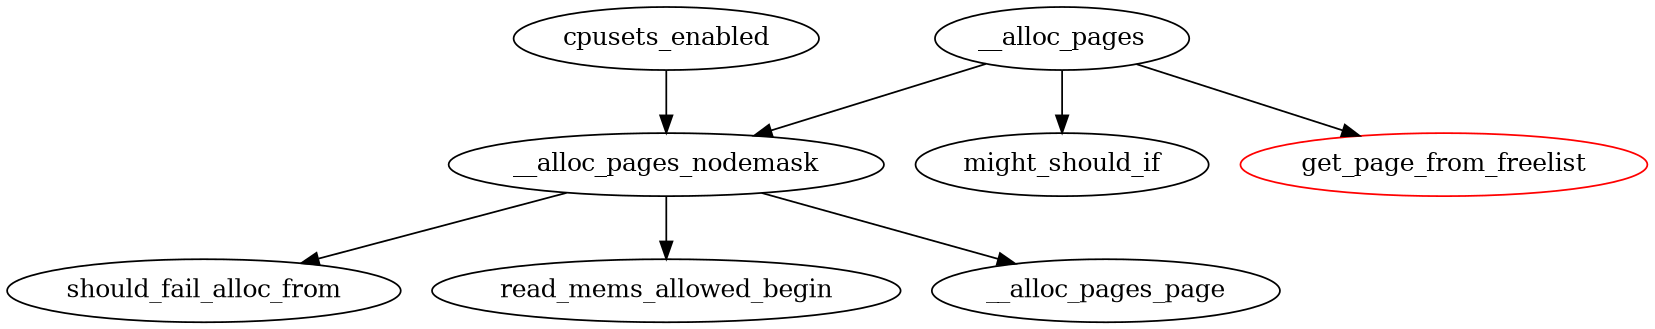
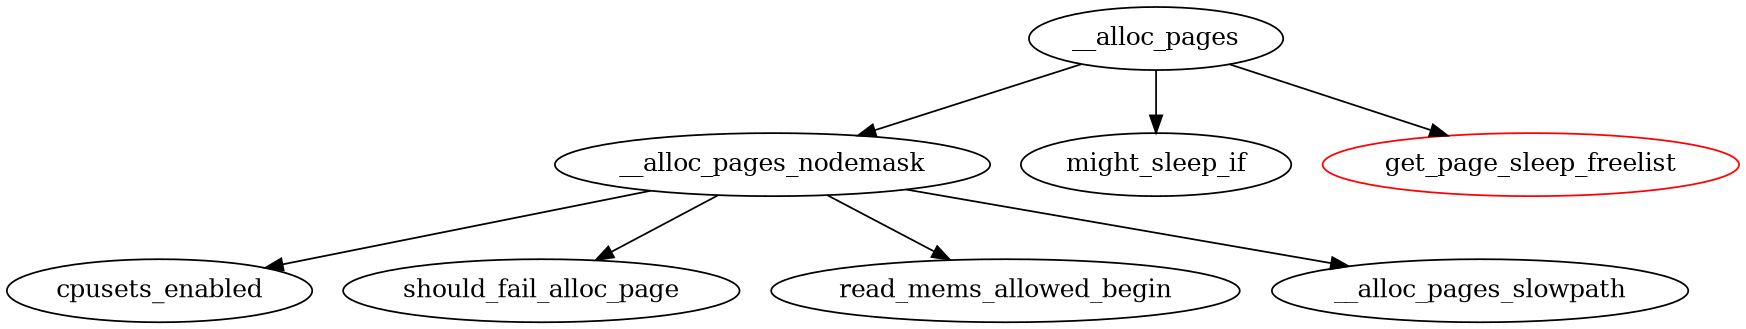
(666, 93) -> (467, 228)
(1062, 165) -> (1156, 165)
(1444, 165) -> (1531, 165)
(204, 291) -> (541, 291)
(1106, 291) -> (1480, 291)
